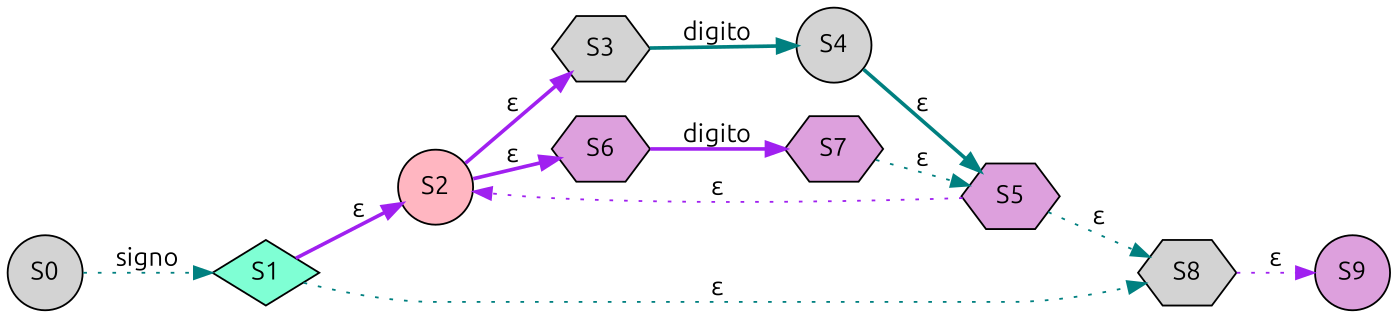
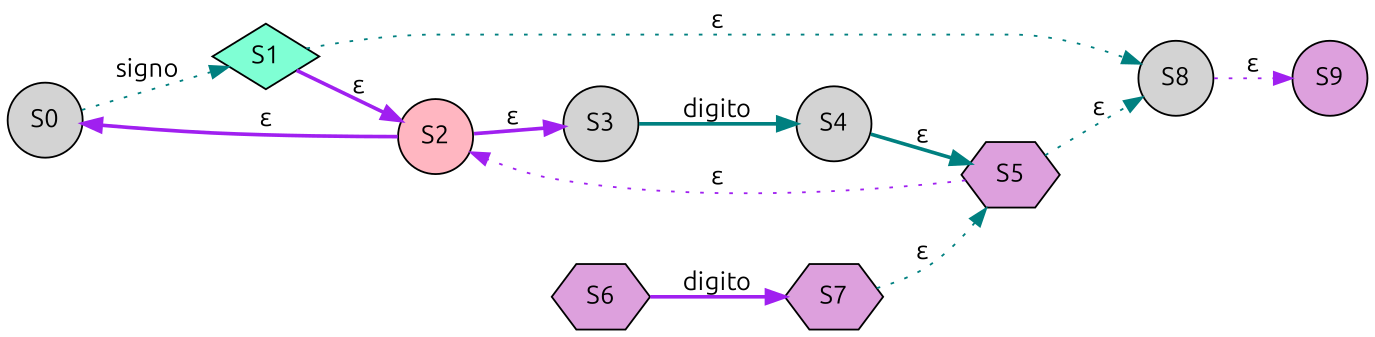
(601, 49) -> (601, 124)
(507, 171) -> (250, 134)
(1187, 273) -> (1176, 78)
